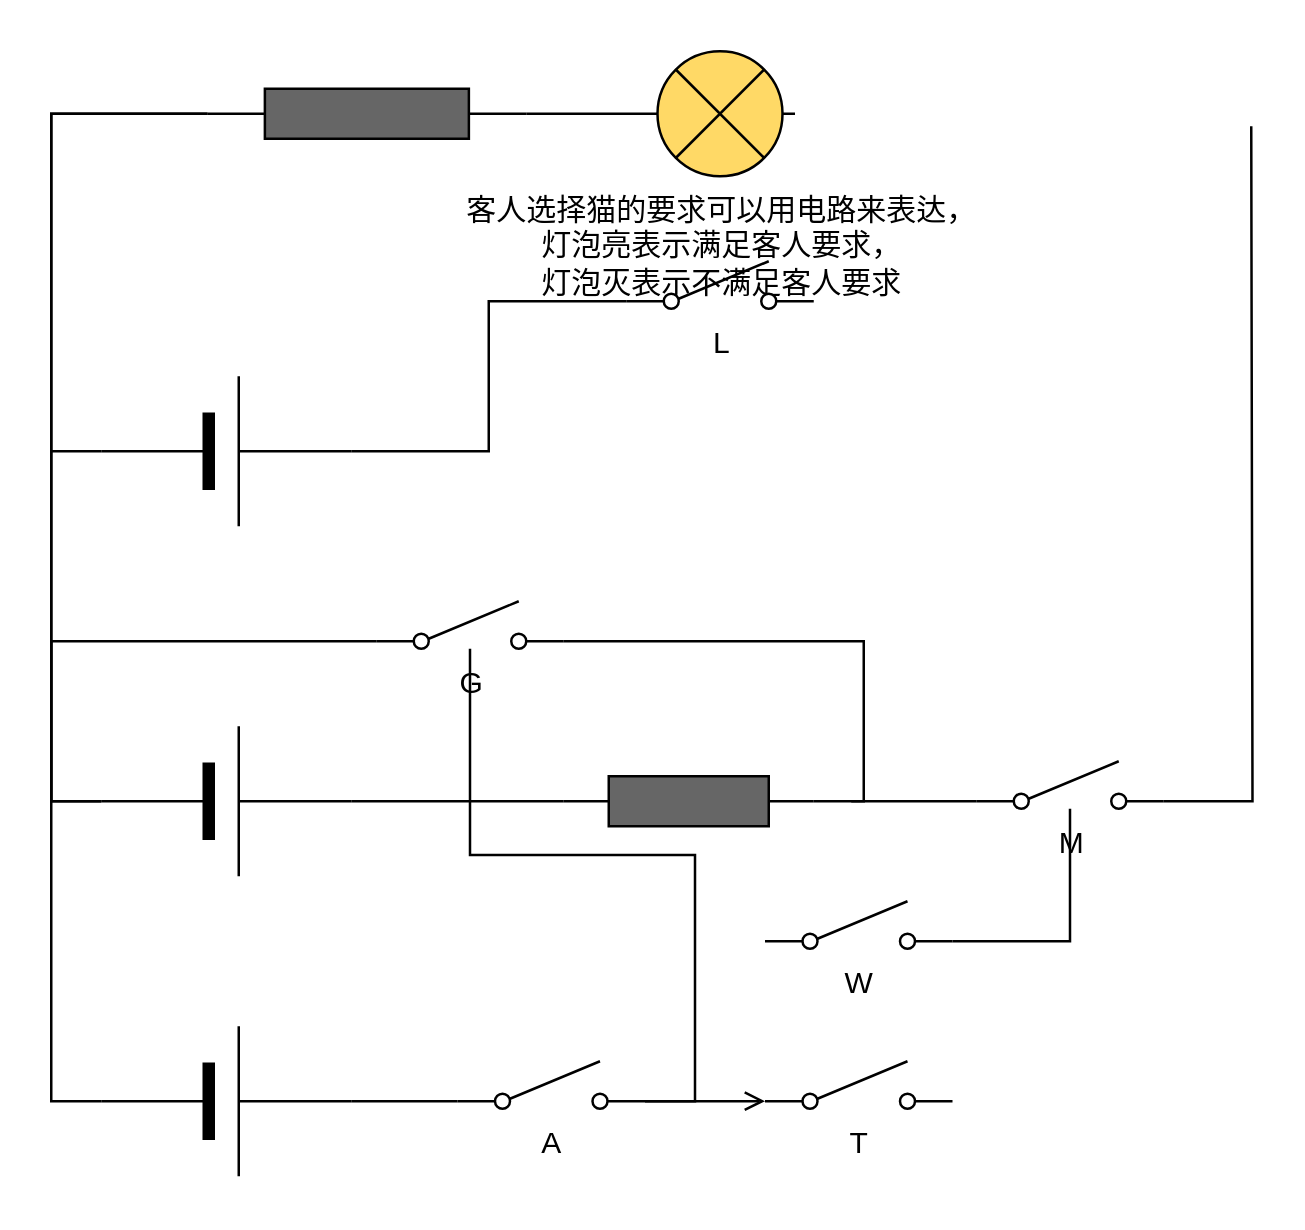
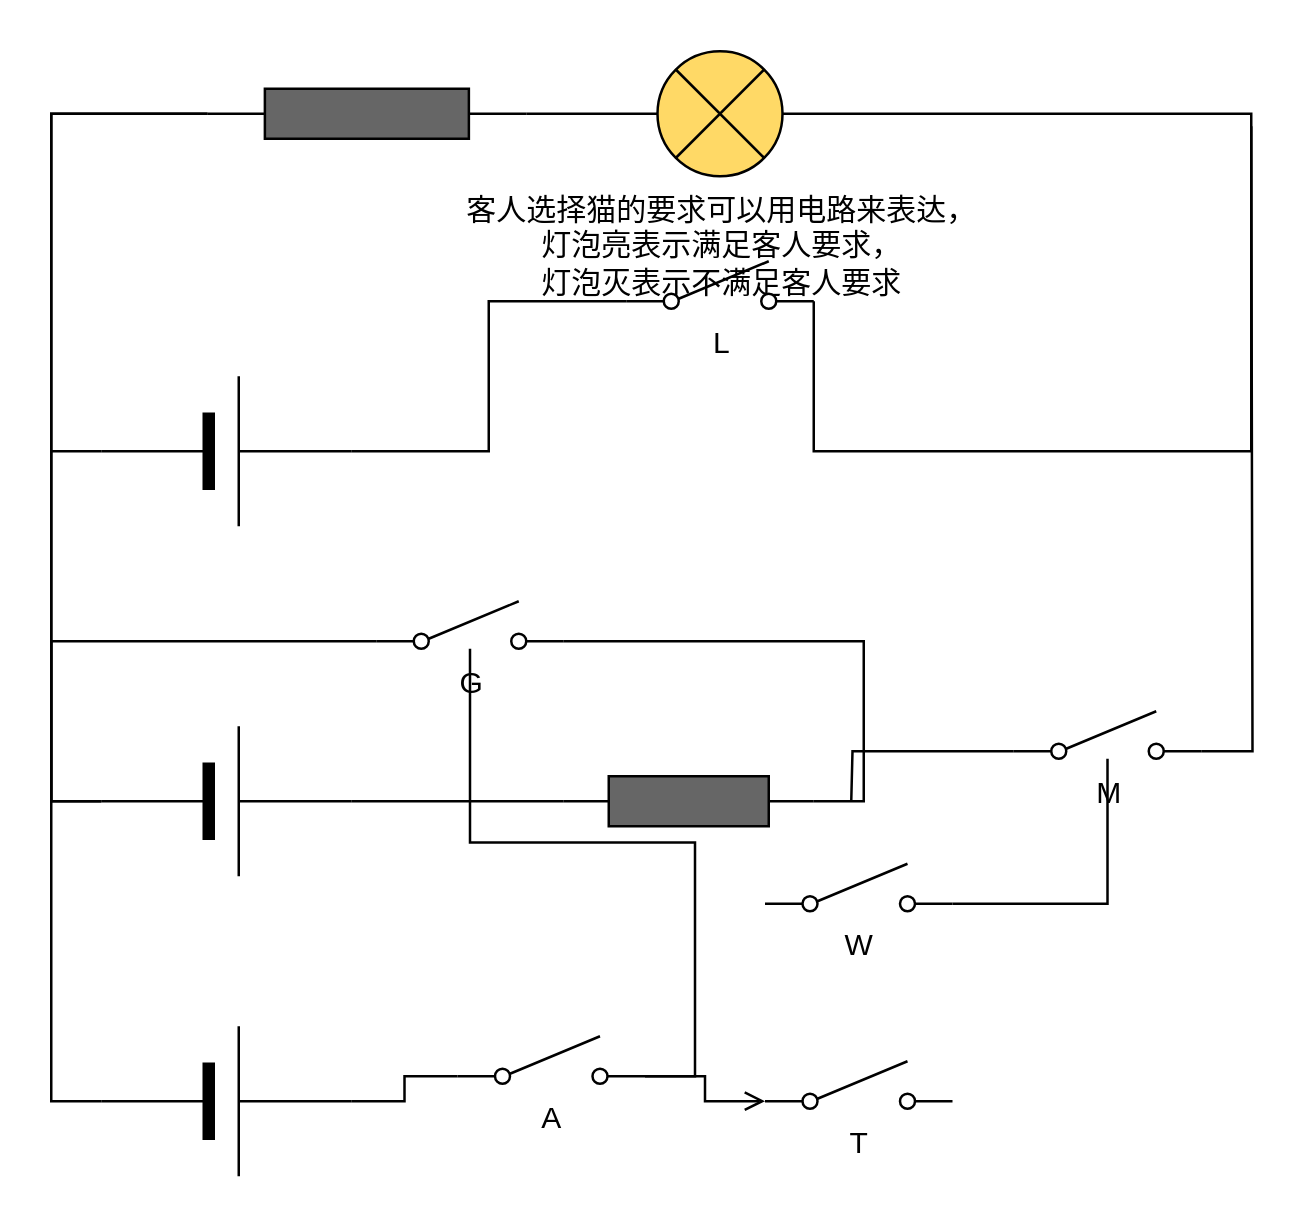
none -> (955, 451)
(1070, 785) -> (1108, 735)
(859, 925) -> (859, 888)
(551, 1085) -> (551, 1060)
